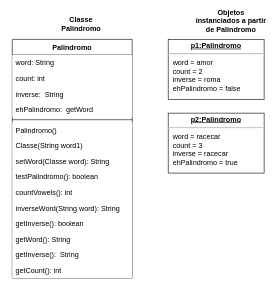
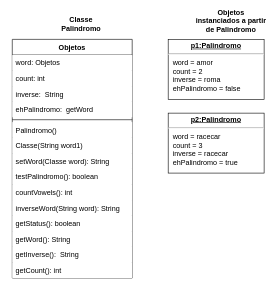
(72, 47) -> (72, 47)
(37, 63) -> (40, 63)
(55, 224) -> (53, 224)
